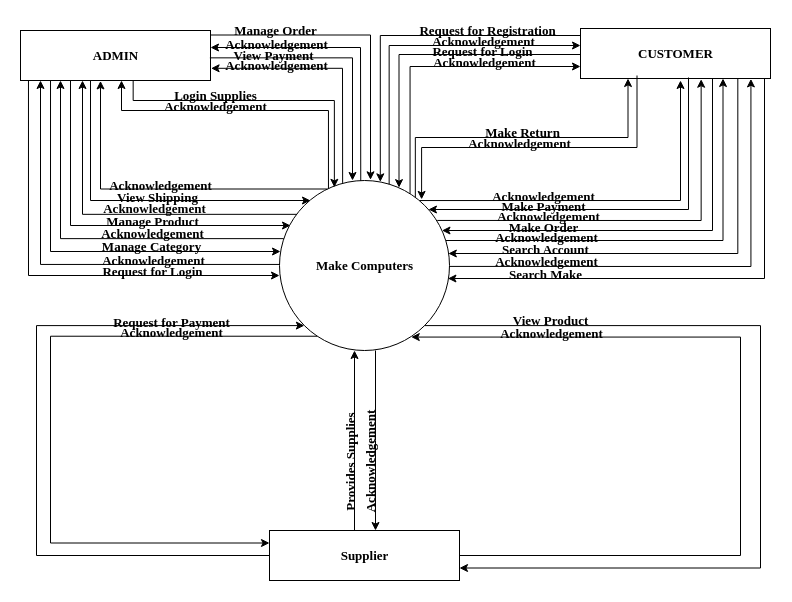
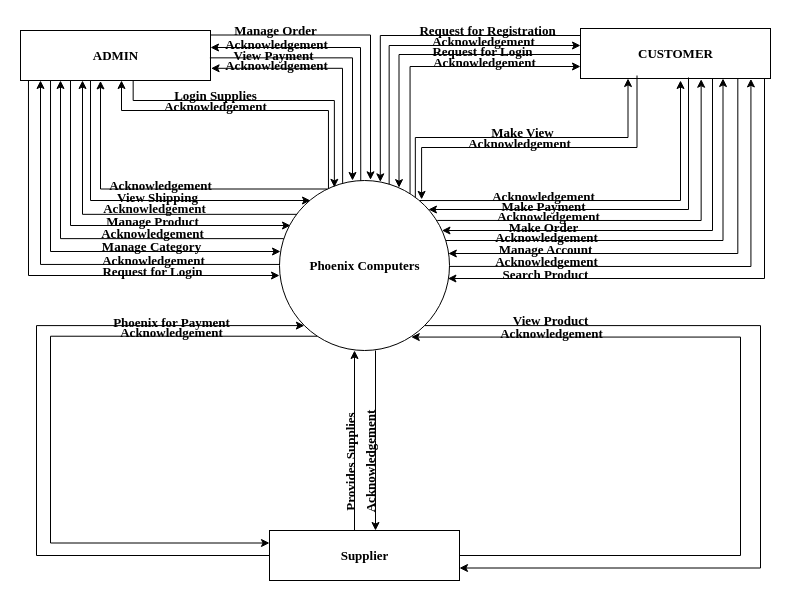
(523, 133) -> (523, 133)
(546, 250) -> (546, 250)
(365, 266) -> (365, 266)
(546, 275) -> (546, 275)
(172, 323) -> (172, 323)
